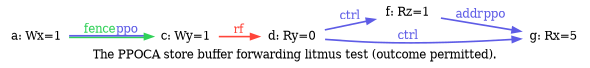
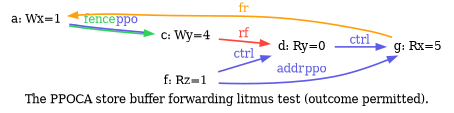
none -> (236, 16)
(346, 26) -> (240, 65)
(186, 37) -> (186, 36)
